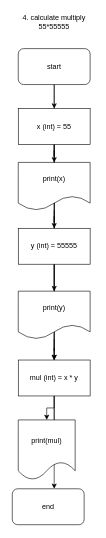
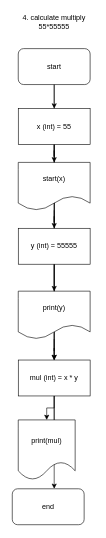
(54, 179) -> (54, 179)
